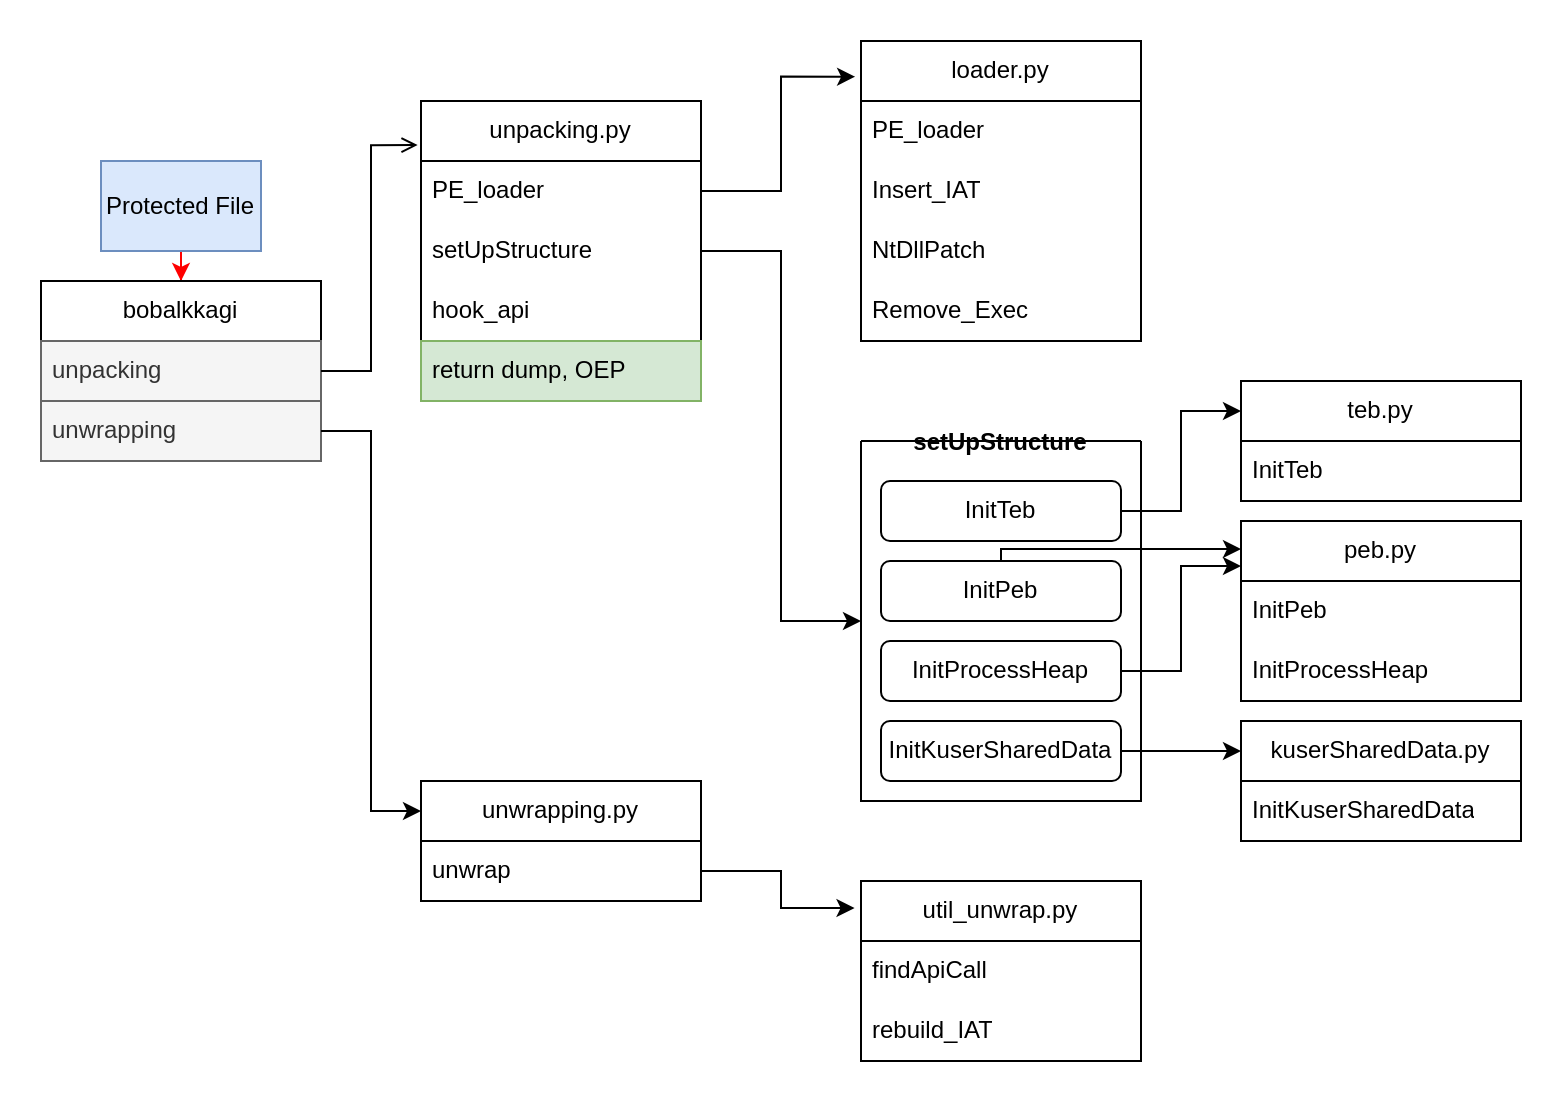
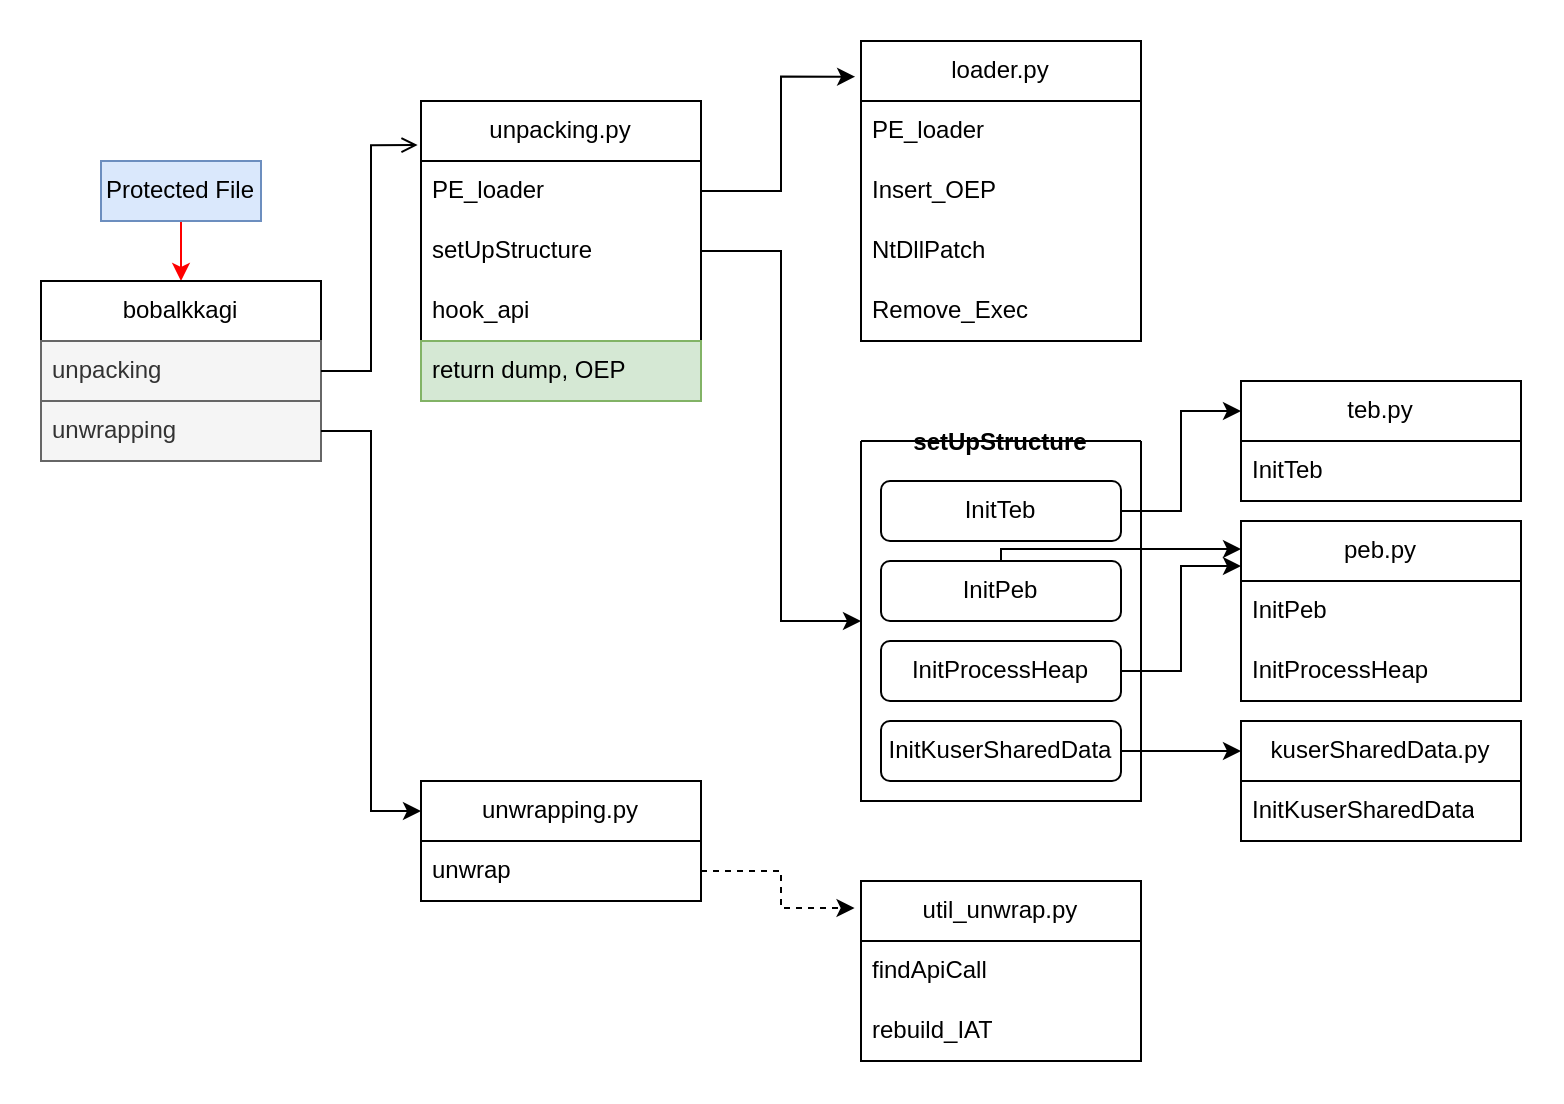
(940, 191) -> (940, 191)
(181, 206) -> (181, 191)
(781, 881) -> (781, 881)
